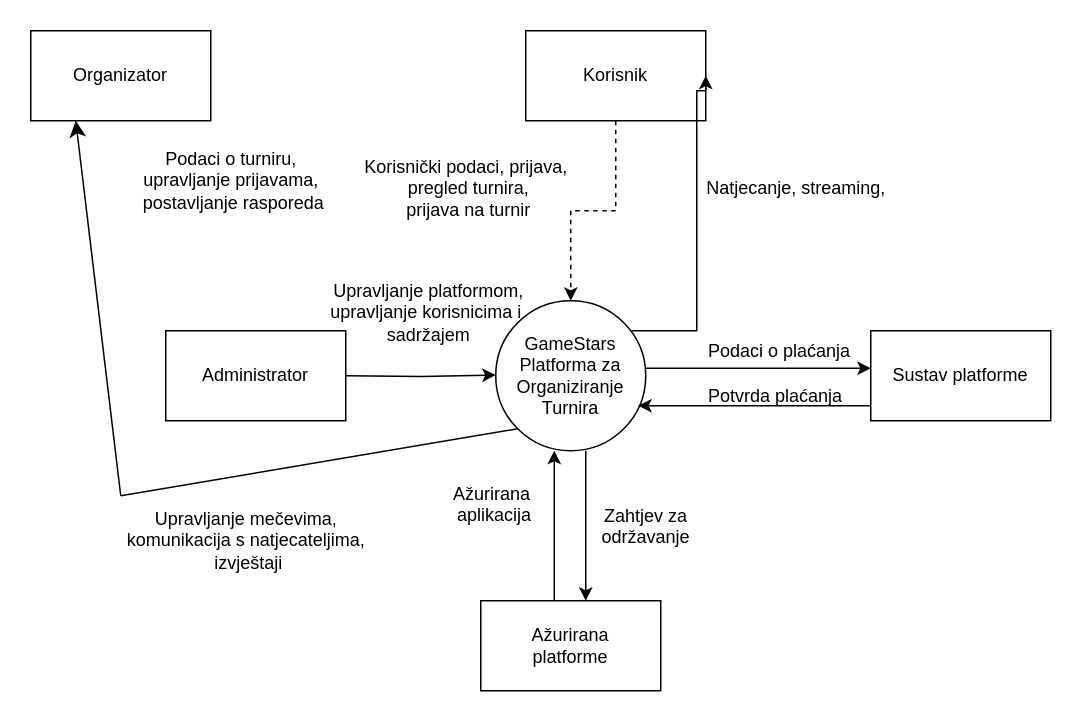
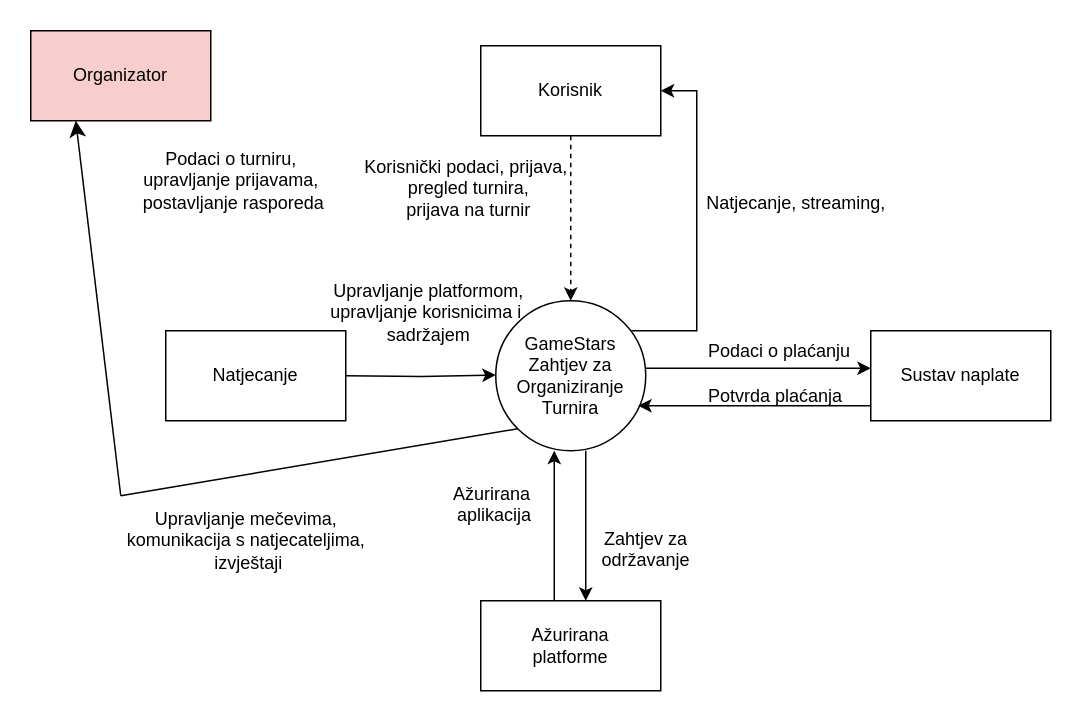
(121, 76) -> (121, 76)
(616, 76) -> (571, 91)
(796, 188) -> (796, 203)
(782, 363) -> (782, 363)
(256, 376) -> (256, 376)
(571, 376) -> (571, 376)
(961, 376) -> (961, 376)
(644, 526) -> (644, 548)
